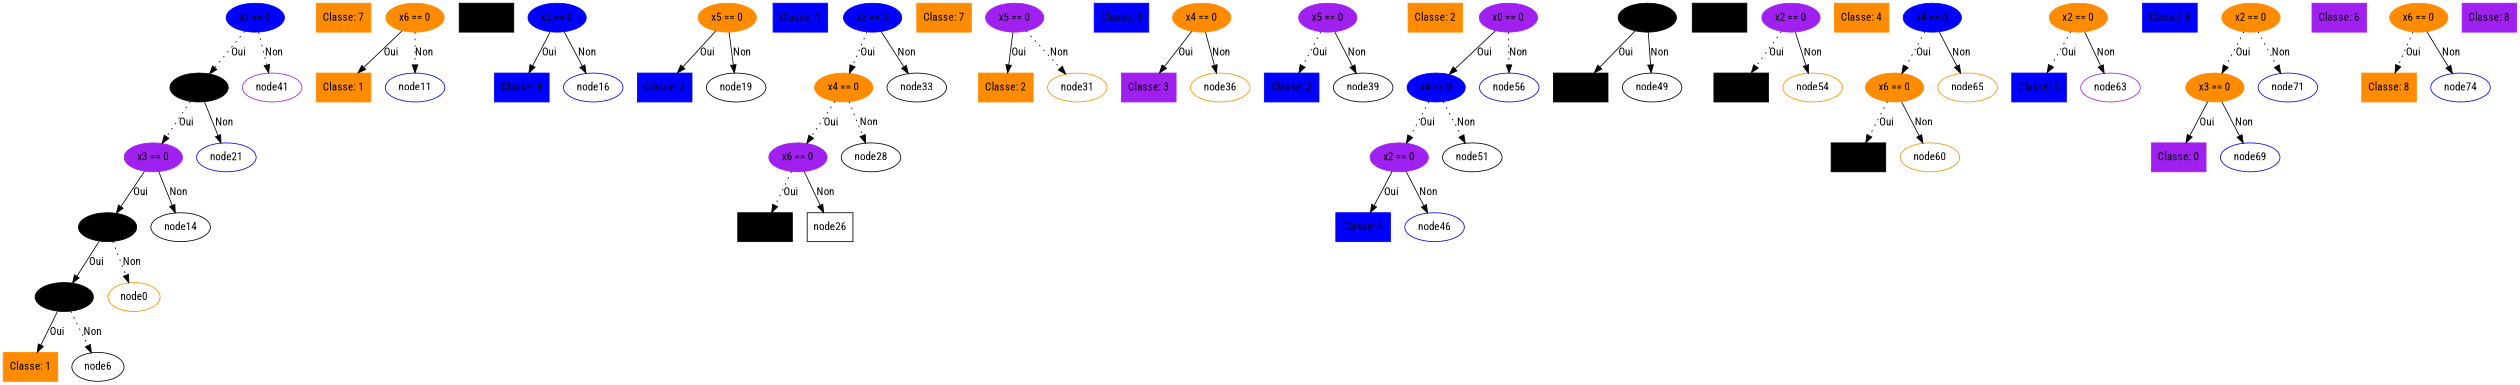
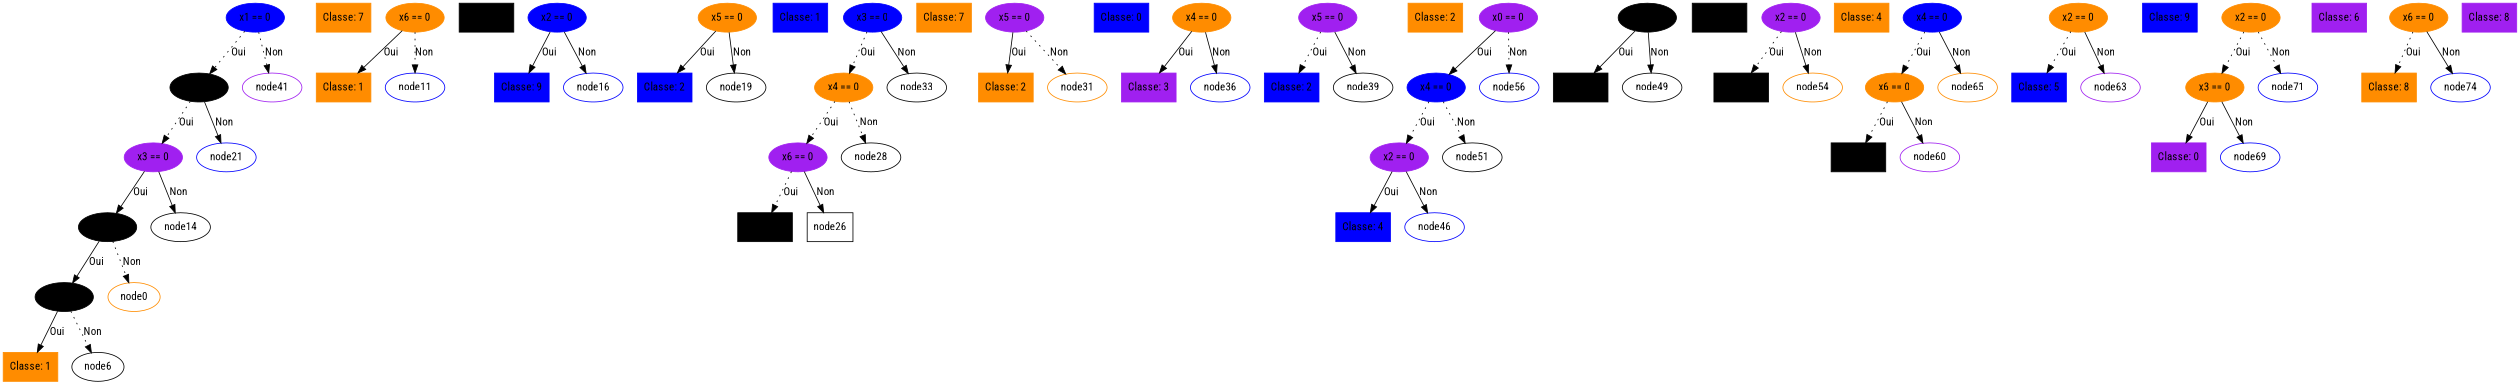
(1220, 88) -> (1220, 88)
(1930, 157) -> (1930, 157)
